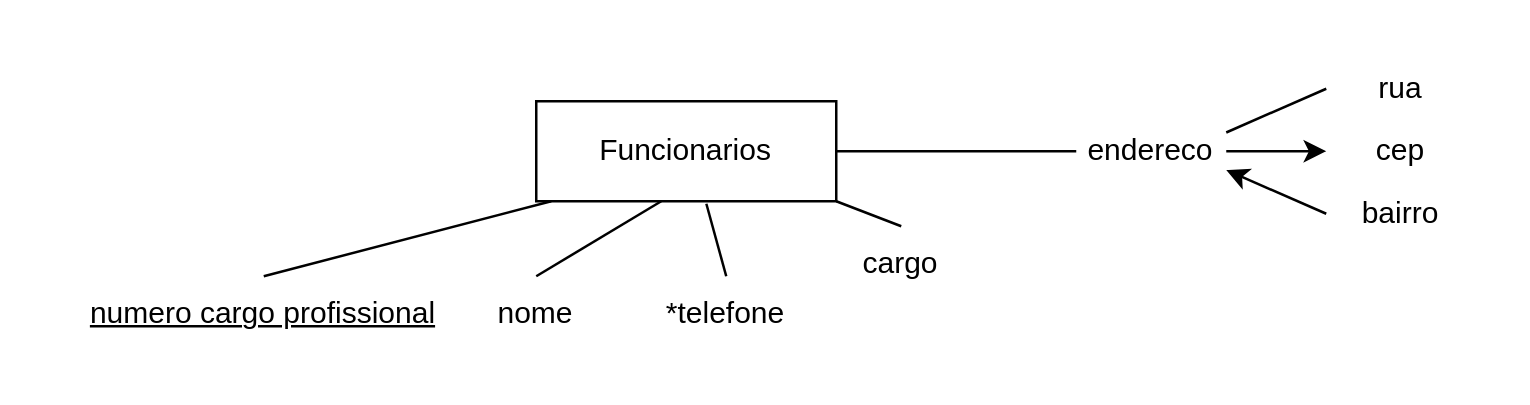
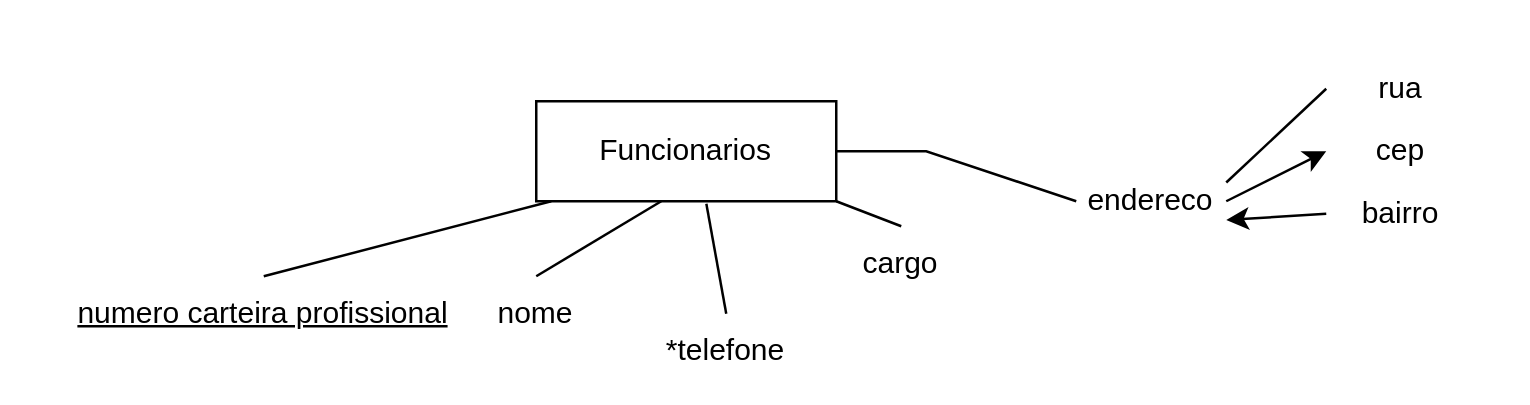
(1151, 151) -> (1151, 201)
(264, 314) -> (264, 314)
(726, 314) -> (726, 351)
